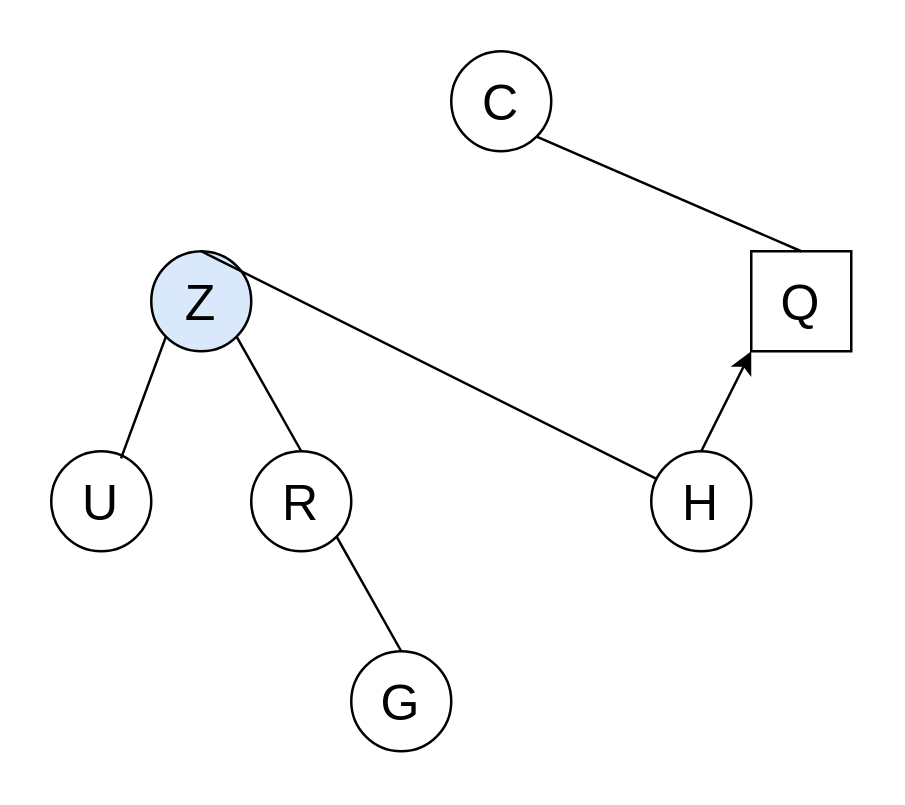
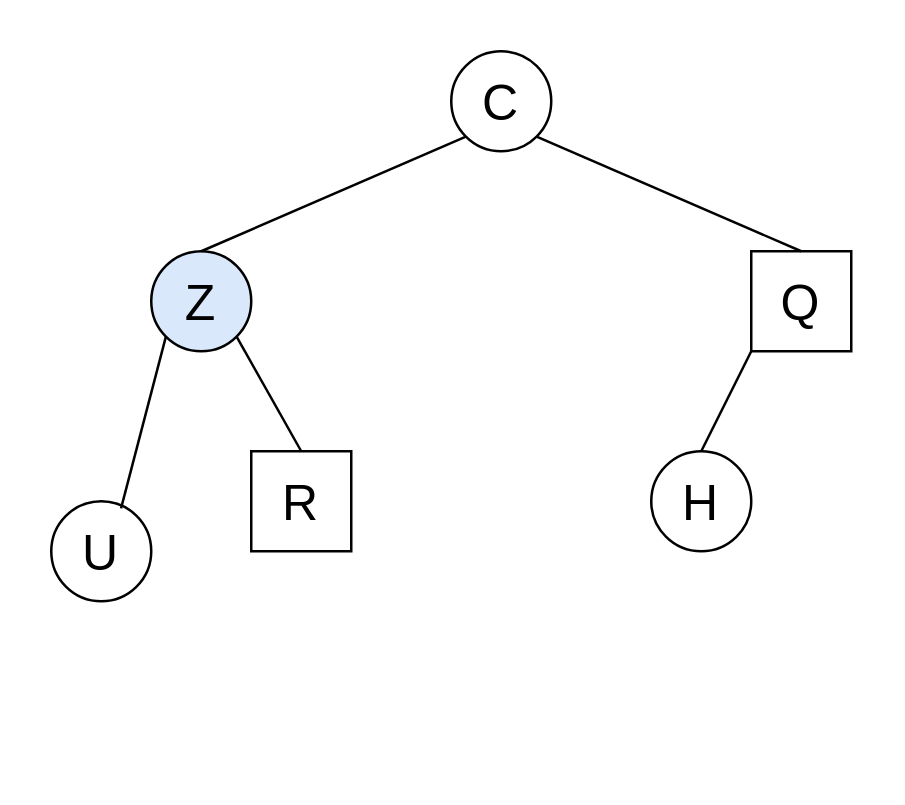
(428, 365) -> (334, 194)
(743, 367) -> (746, 361)
(101, 501) -> (101, 551)
(301, 501) -> (301, 501)
(369, 594) -> none
(401, 701) -> none
